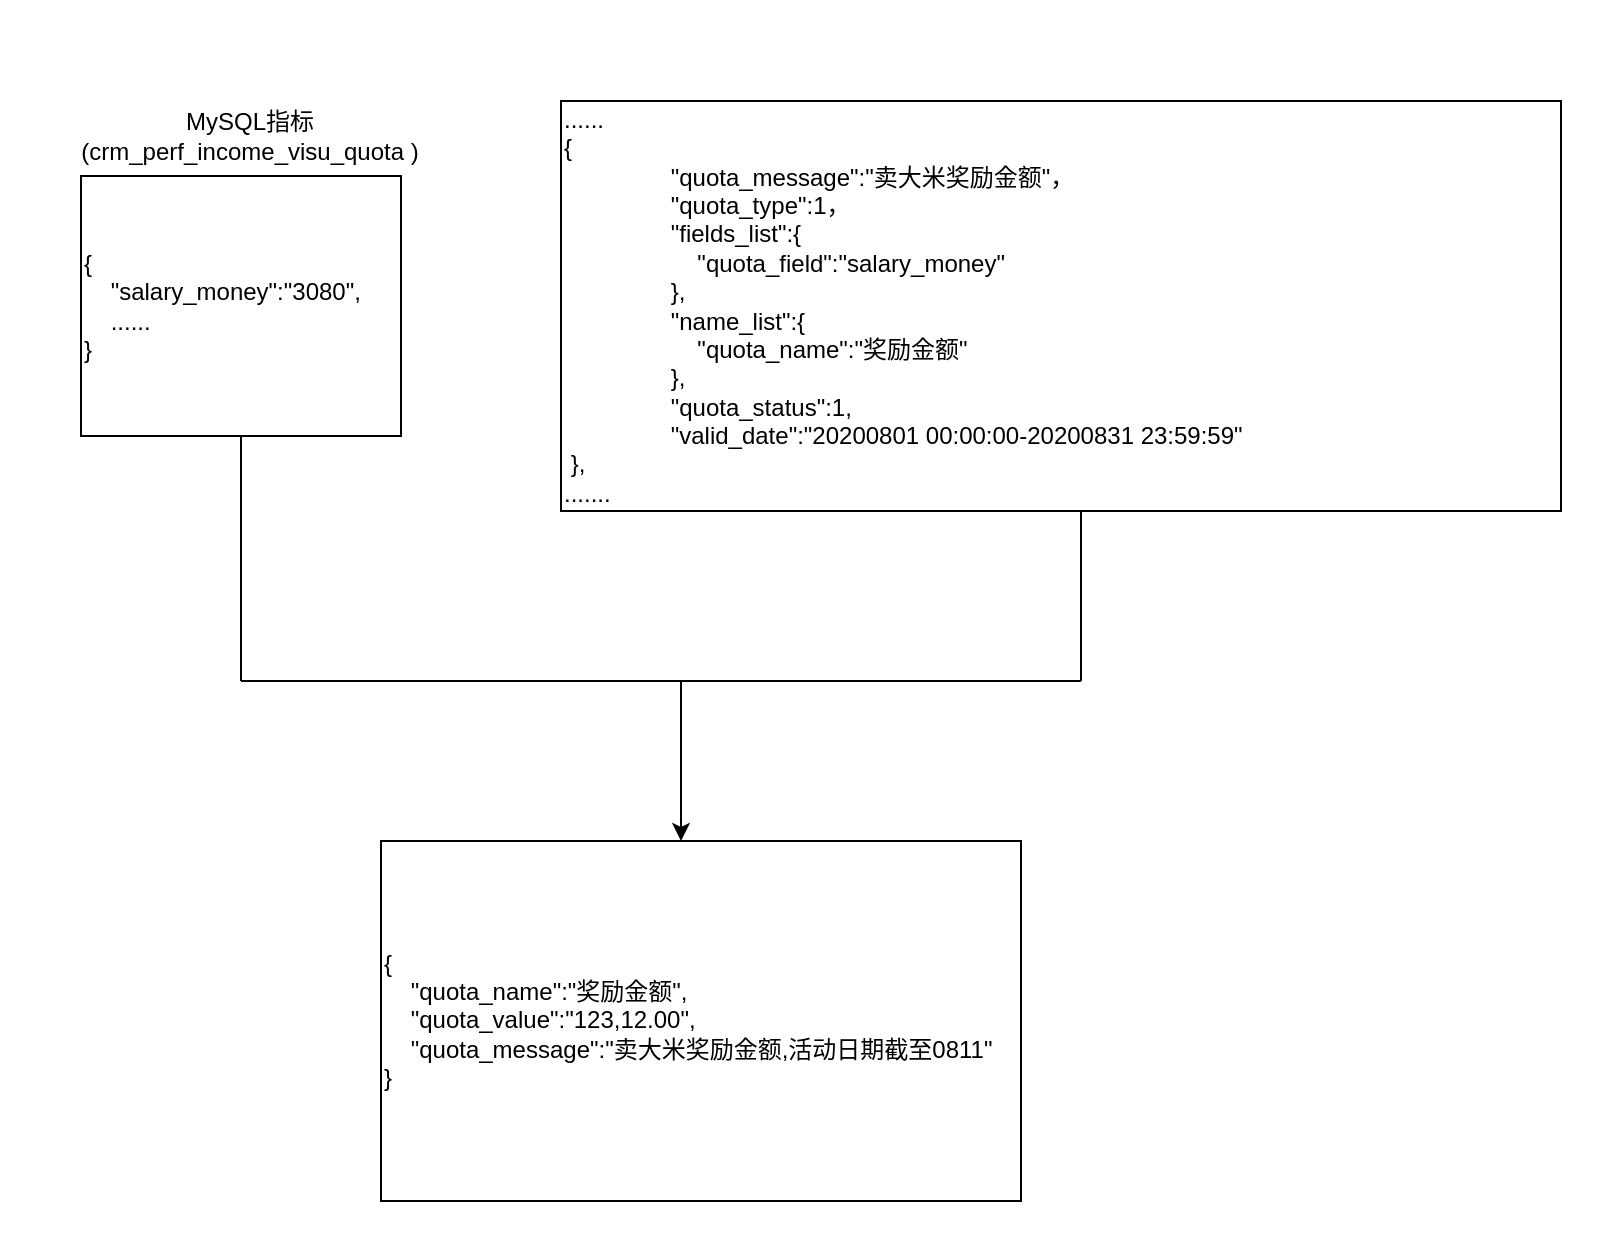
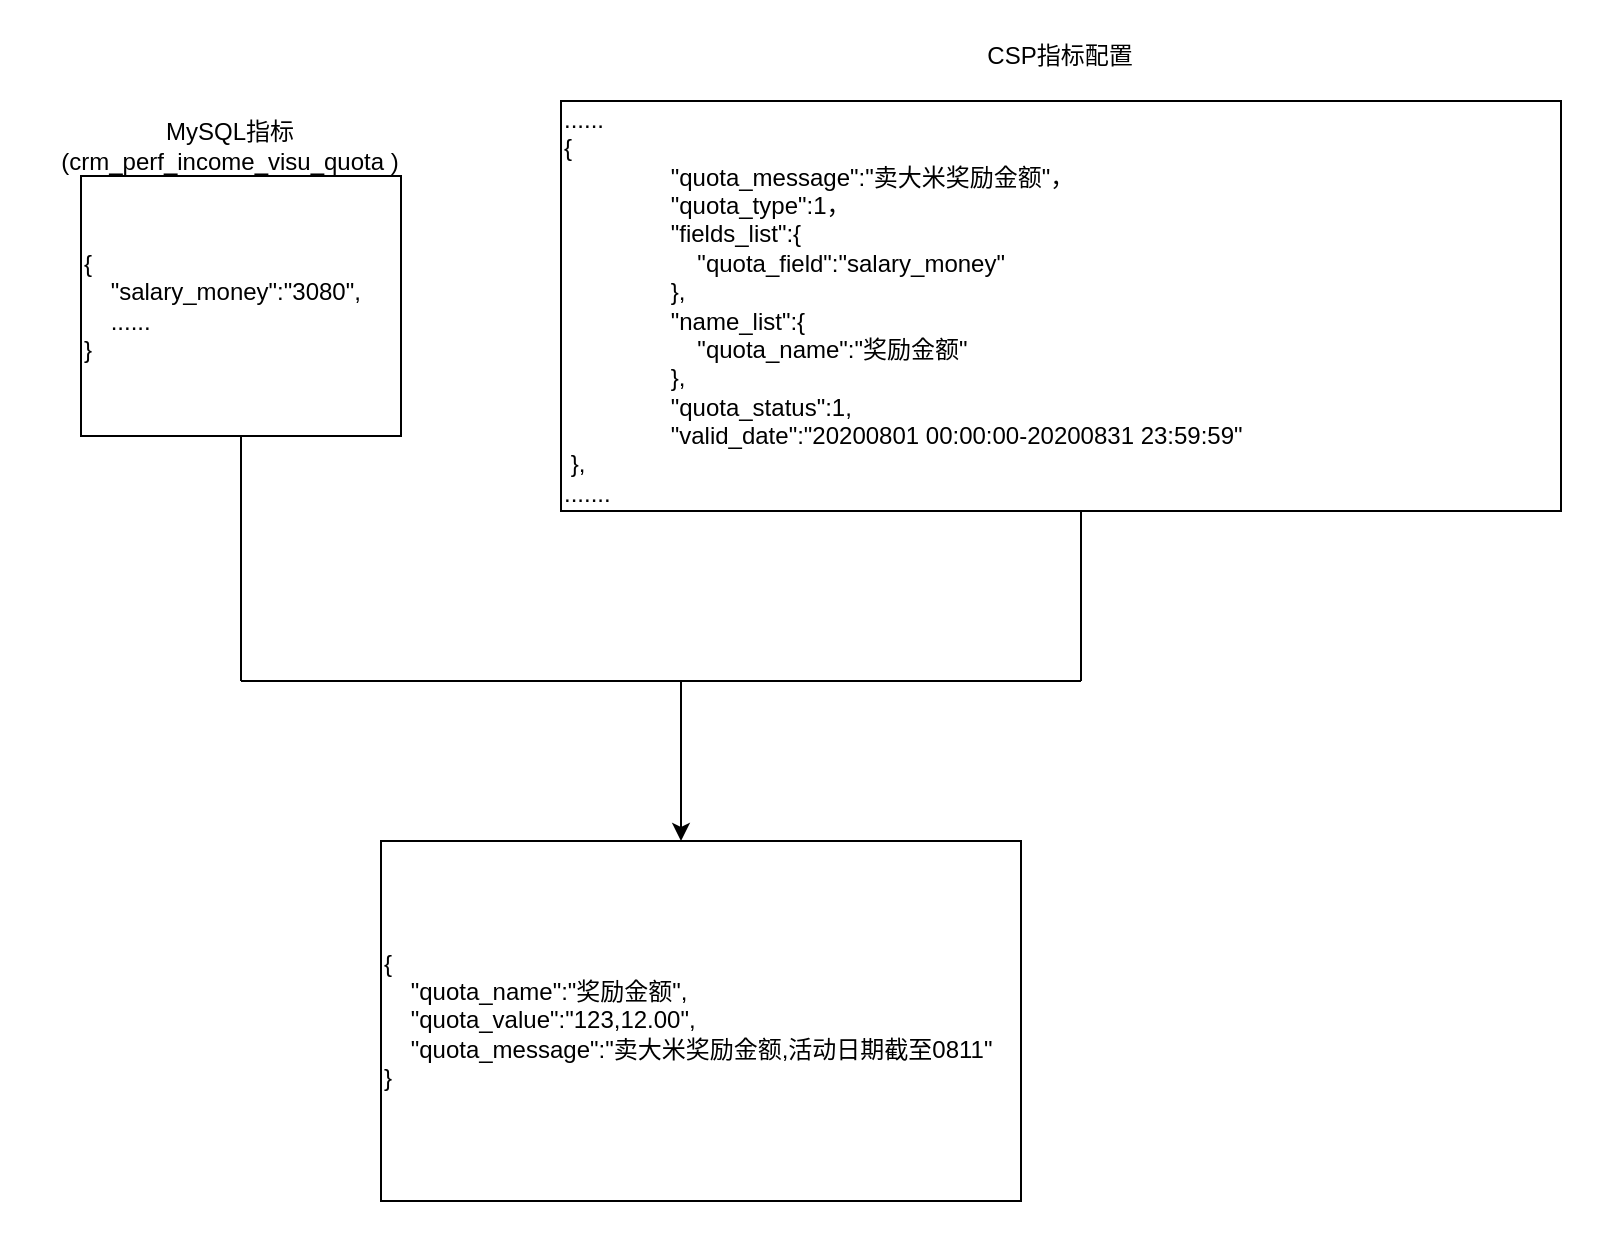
none -> (1061, 56)
(251, 136) -> (231, 146)
